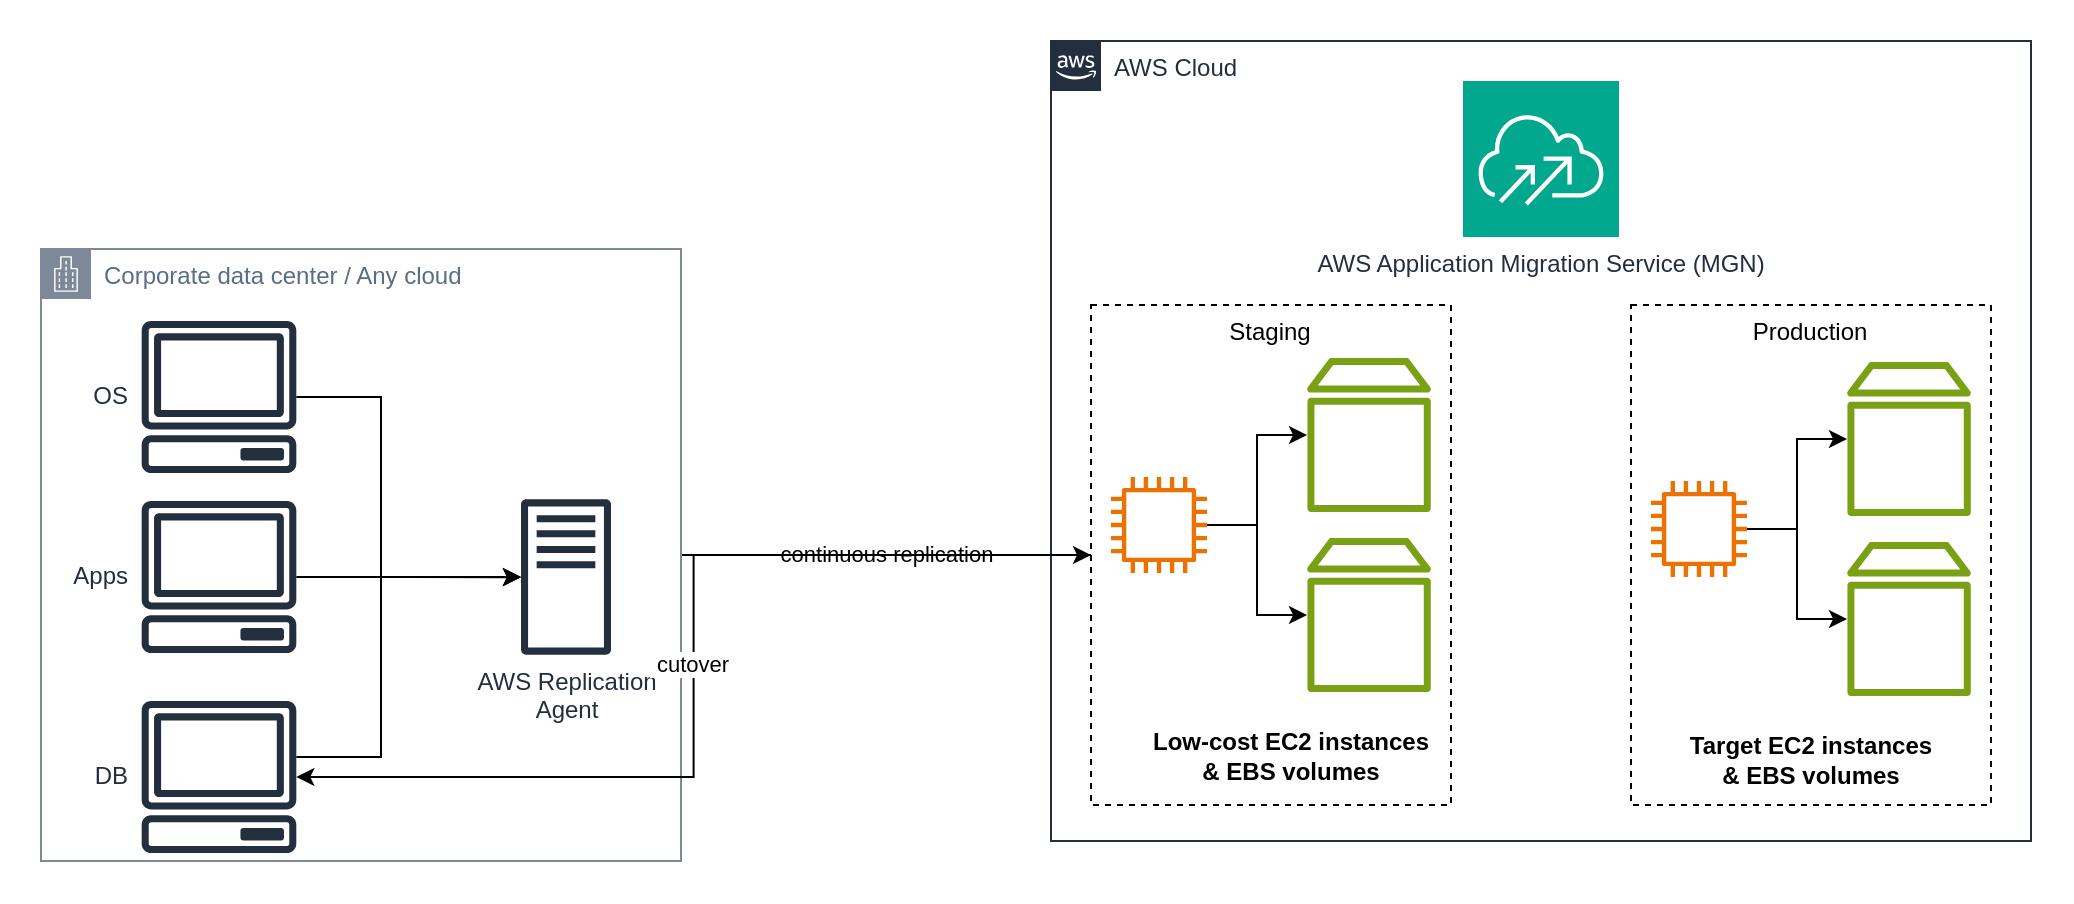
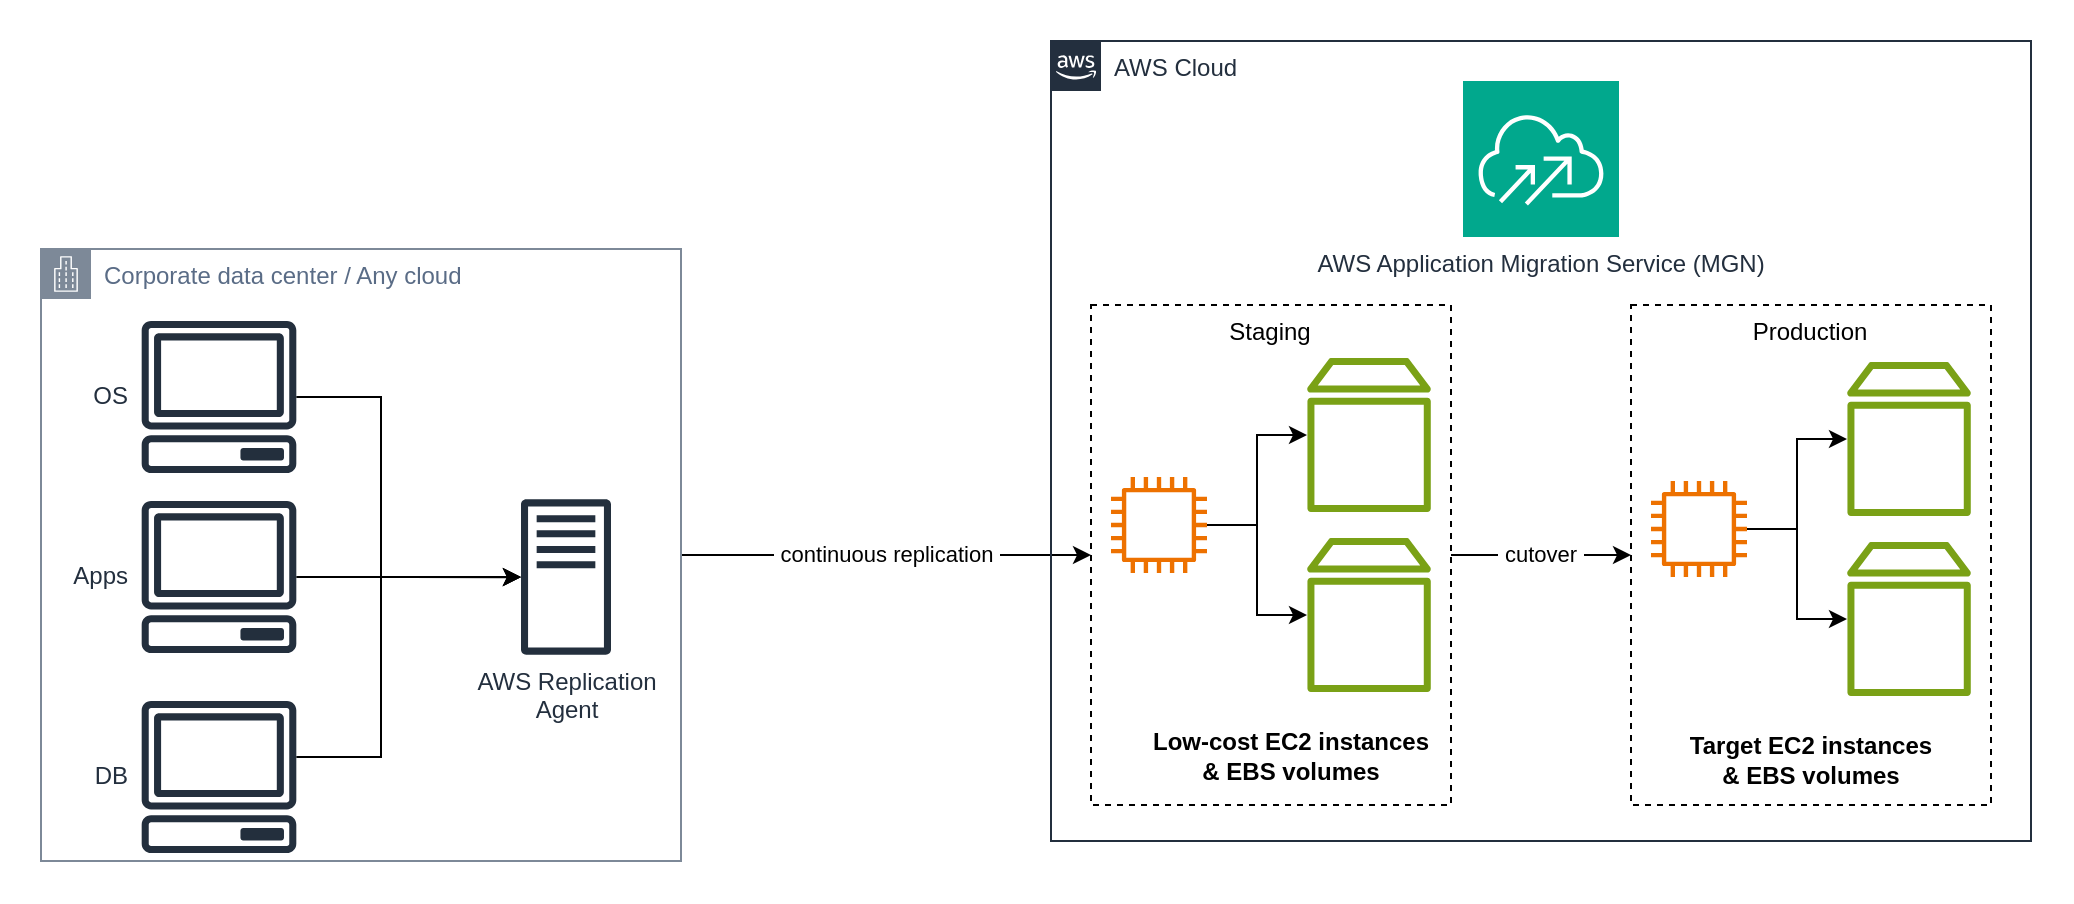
(610, 777) -> (1534, 555)
